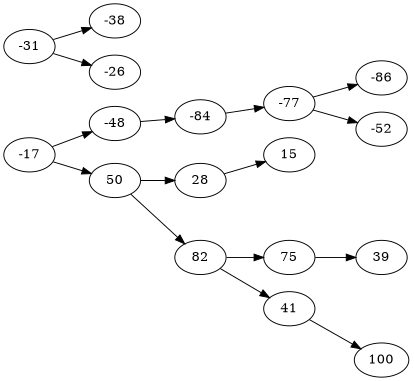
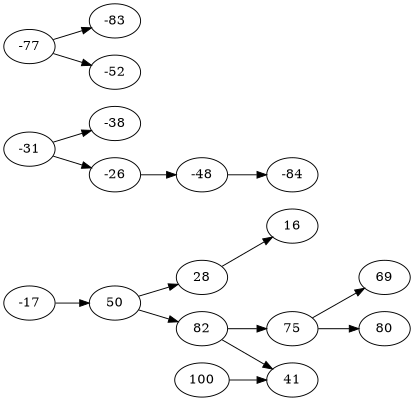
(382, 78) -> (115, 21)
(240, 111) -> none
(68, 141) -> (154, 175)
(289, 155) -> (292, 226)
(382, 257) -> (385, 277)
none -> (385, 329)
(331, 332) -> (243, 380)
